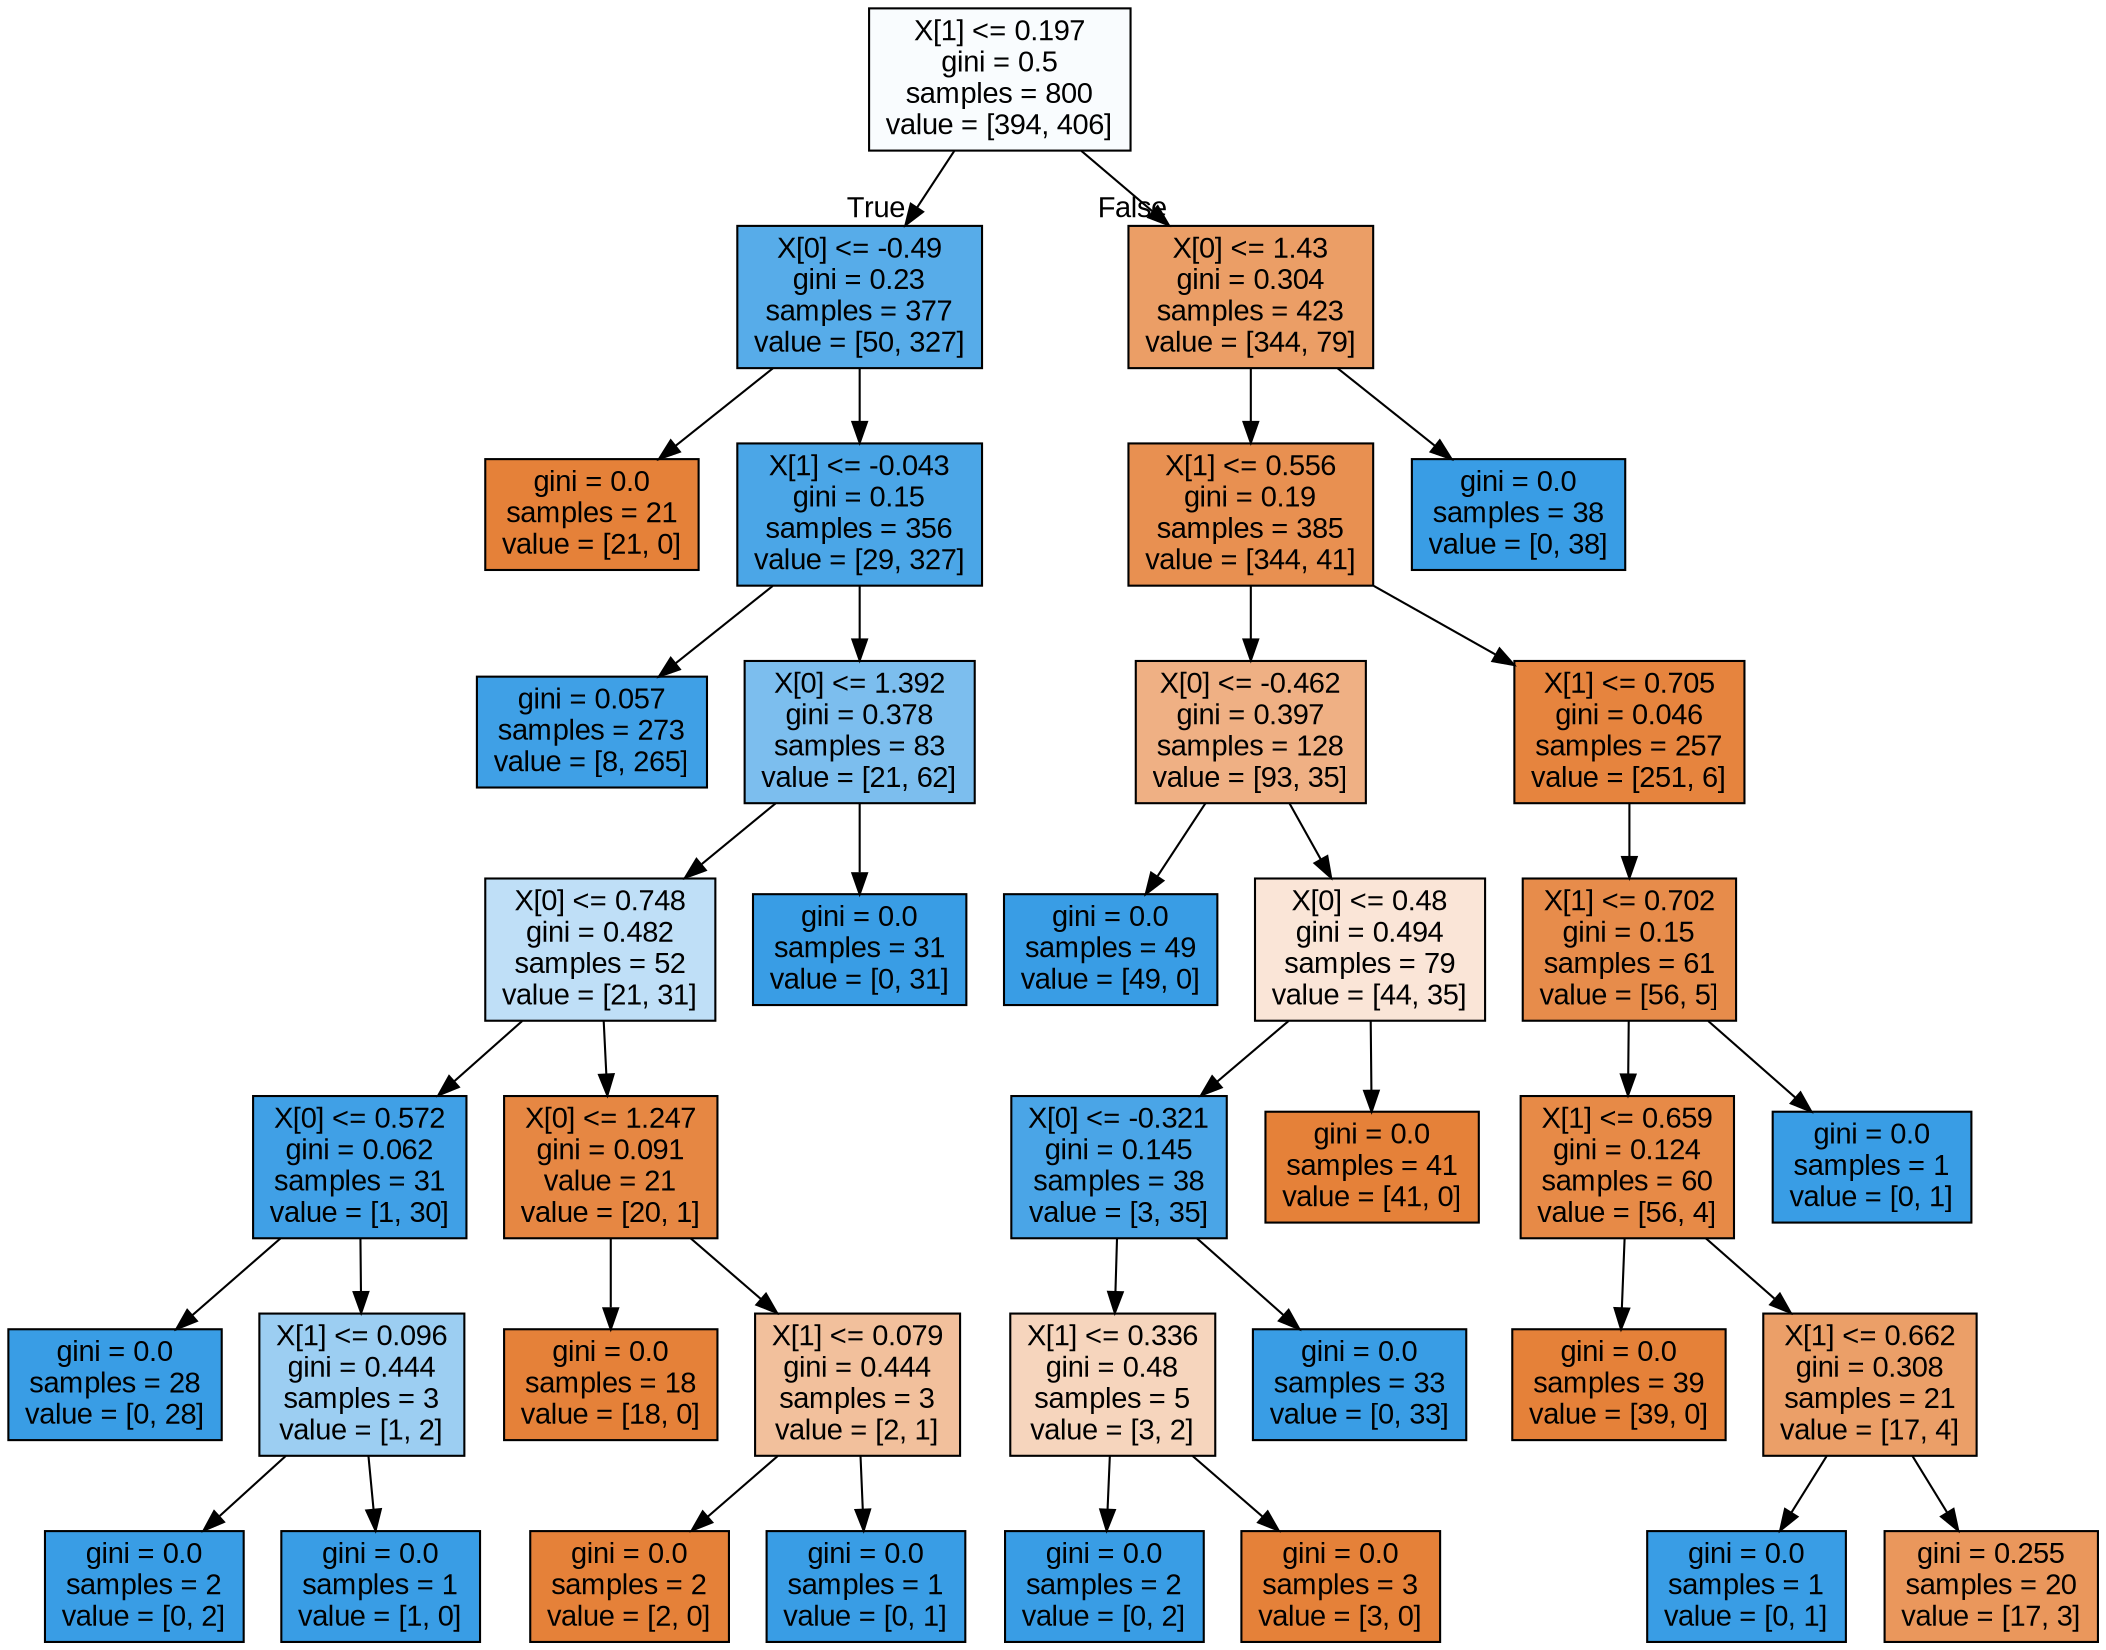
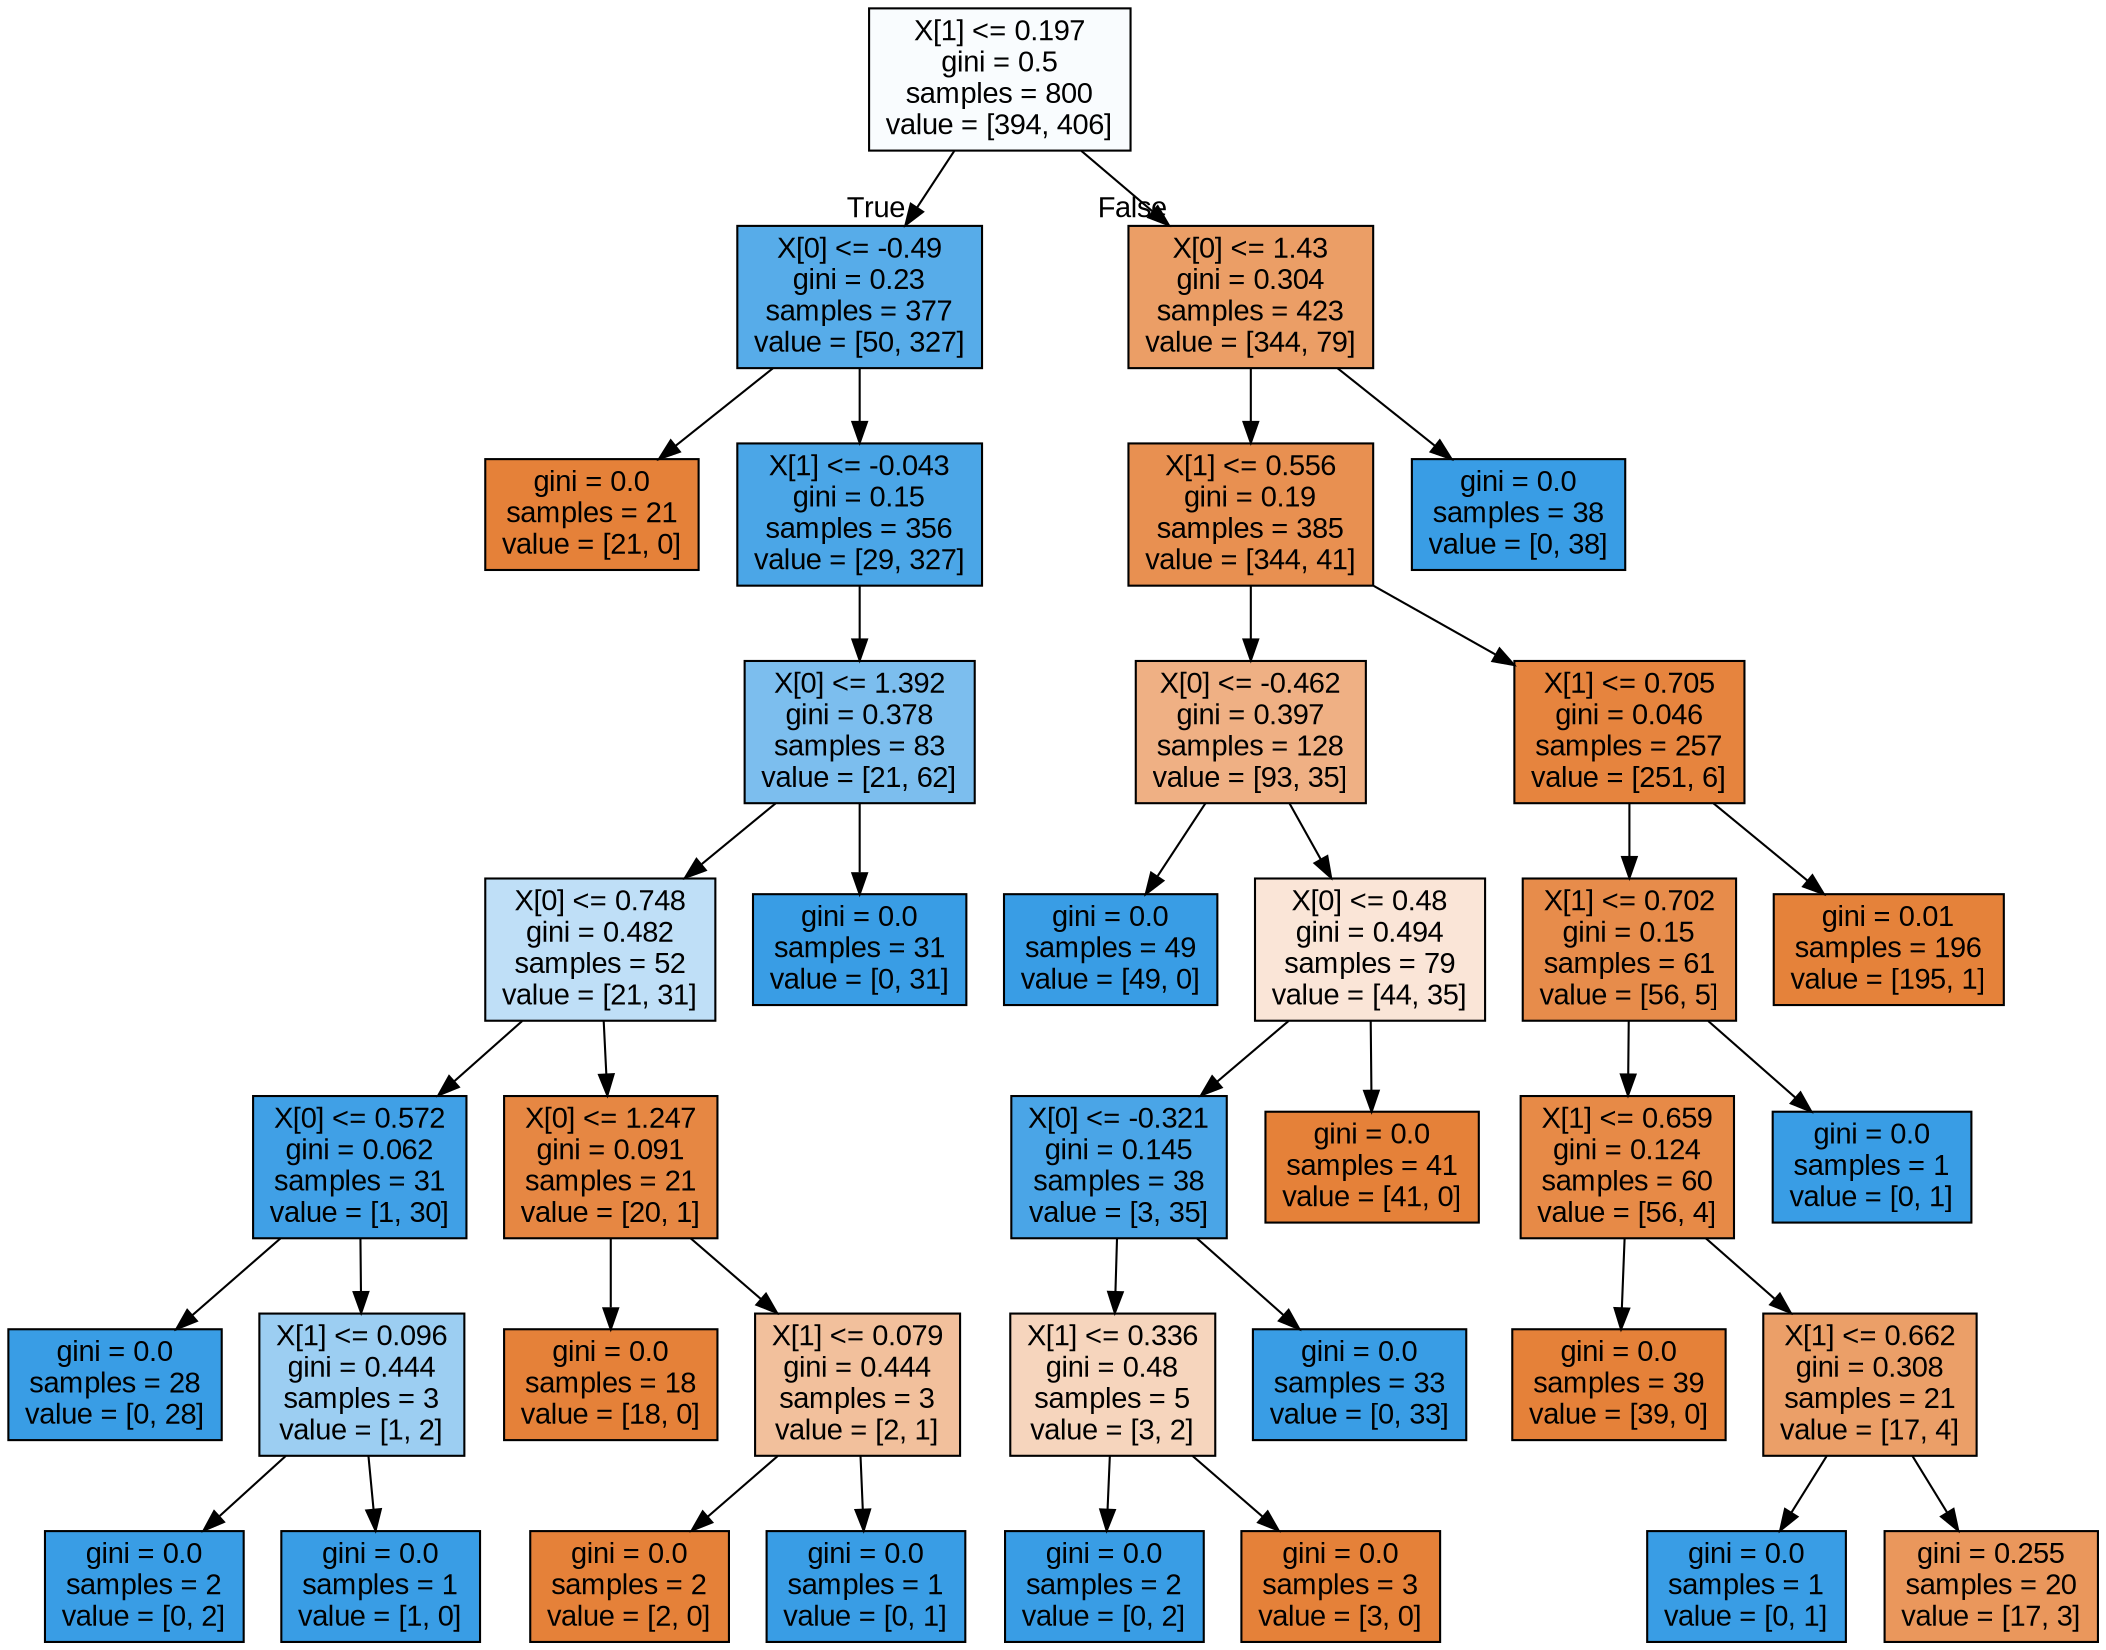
(592, 732) -> none
none -> (1889, 950)
(611, 1167) -> (611, 1167)
